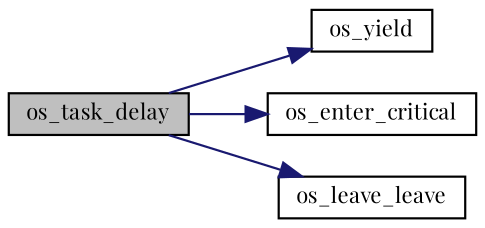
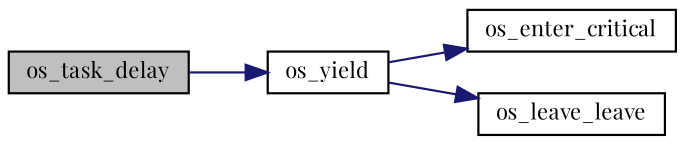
(217, 114) -> (417, 57)
(224, 152) -> (422, 88)
